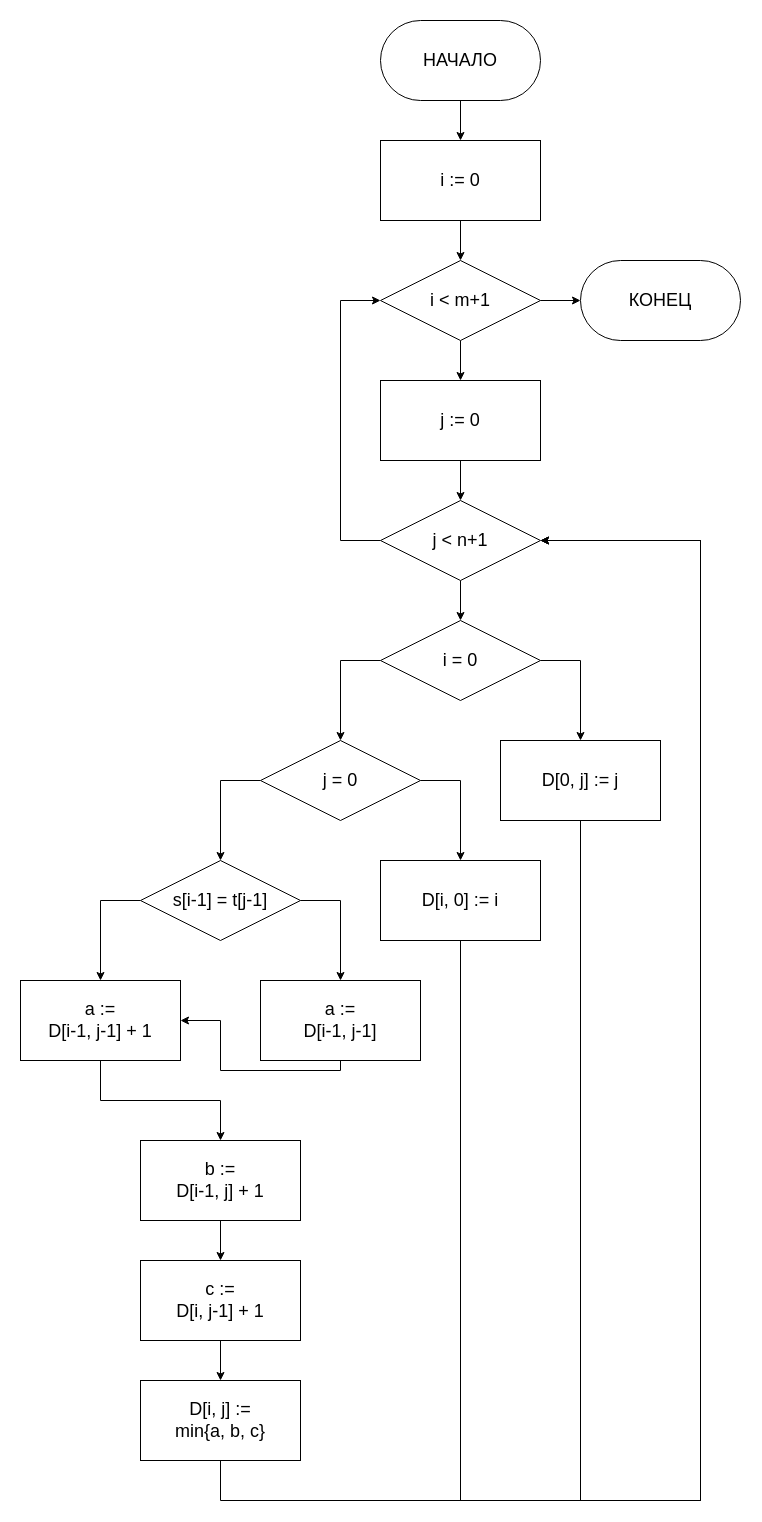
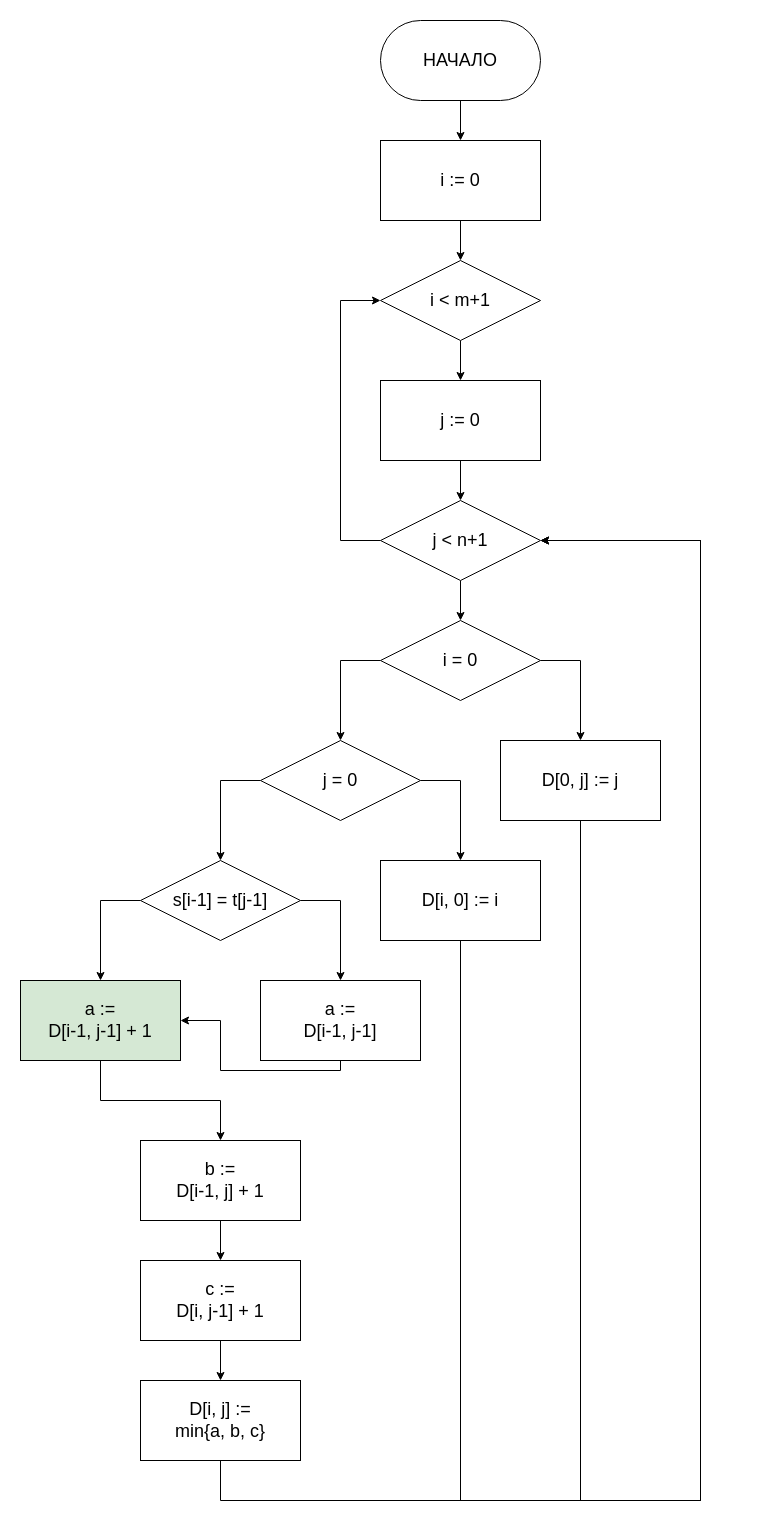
(557, 301) -> none
(661, 301) -> none
(101, 1021) -> (101, 1021)
